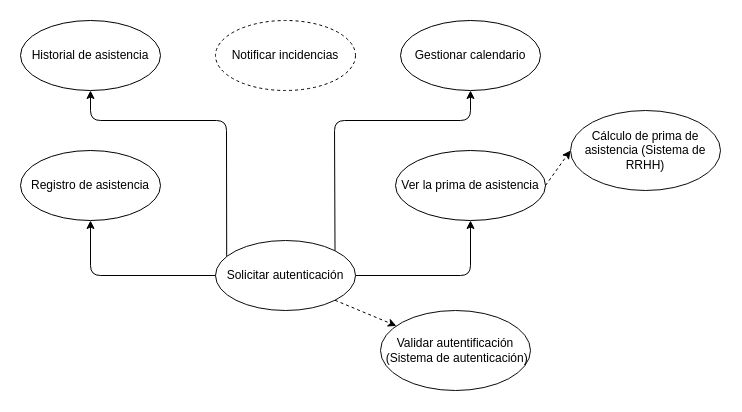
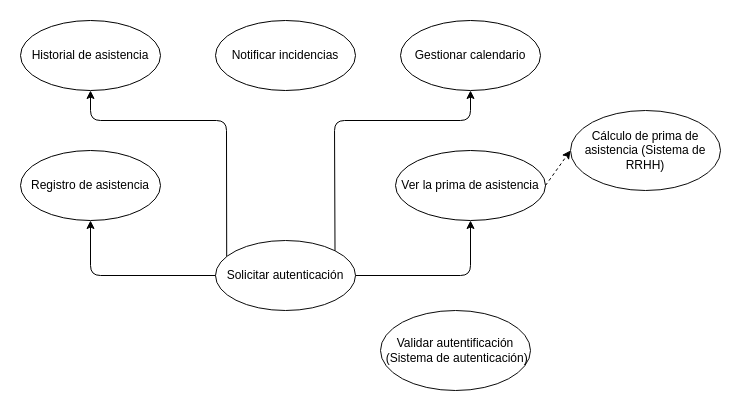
(286, 56) -> (286, 56)
(363, 312) -> none
